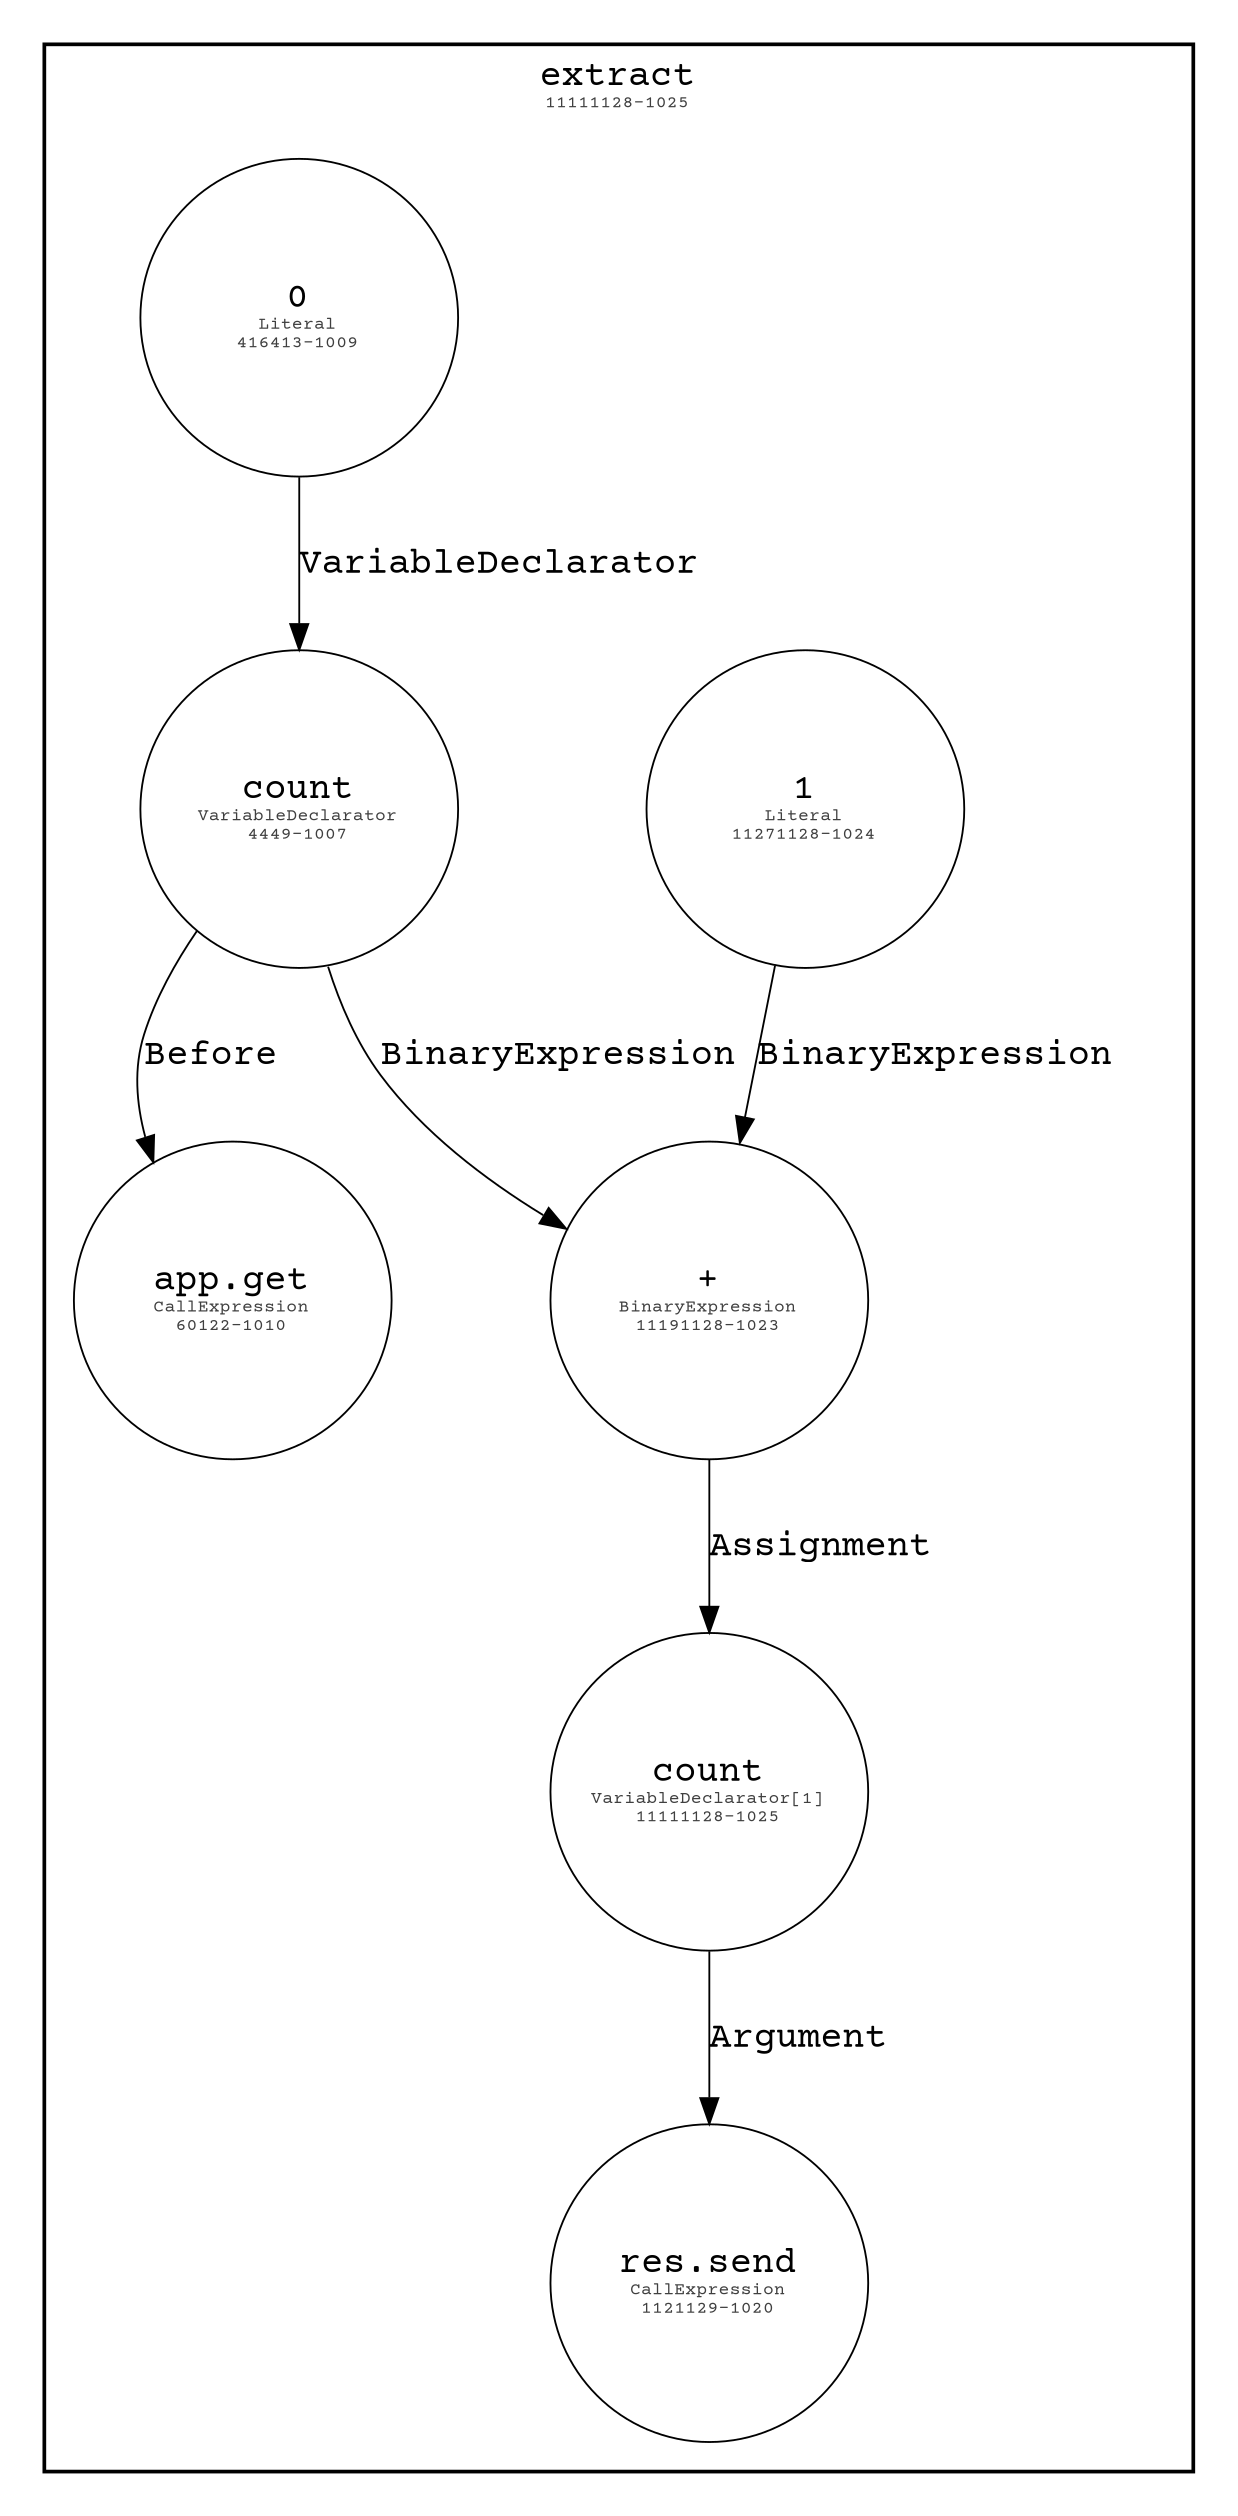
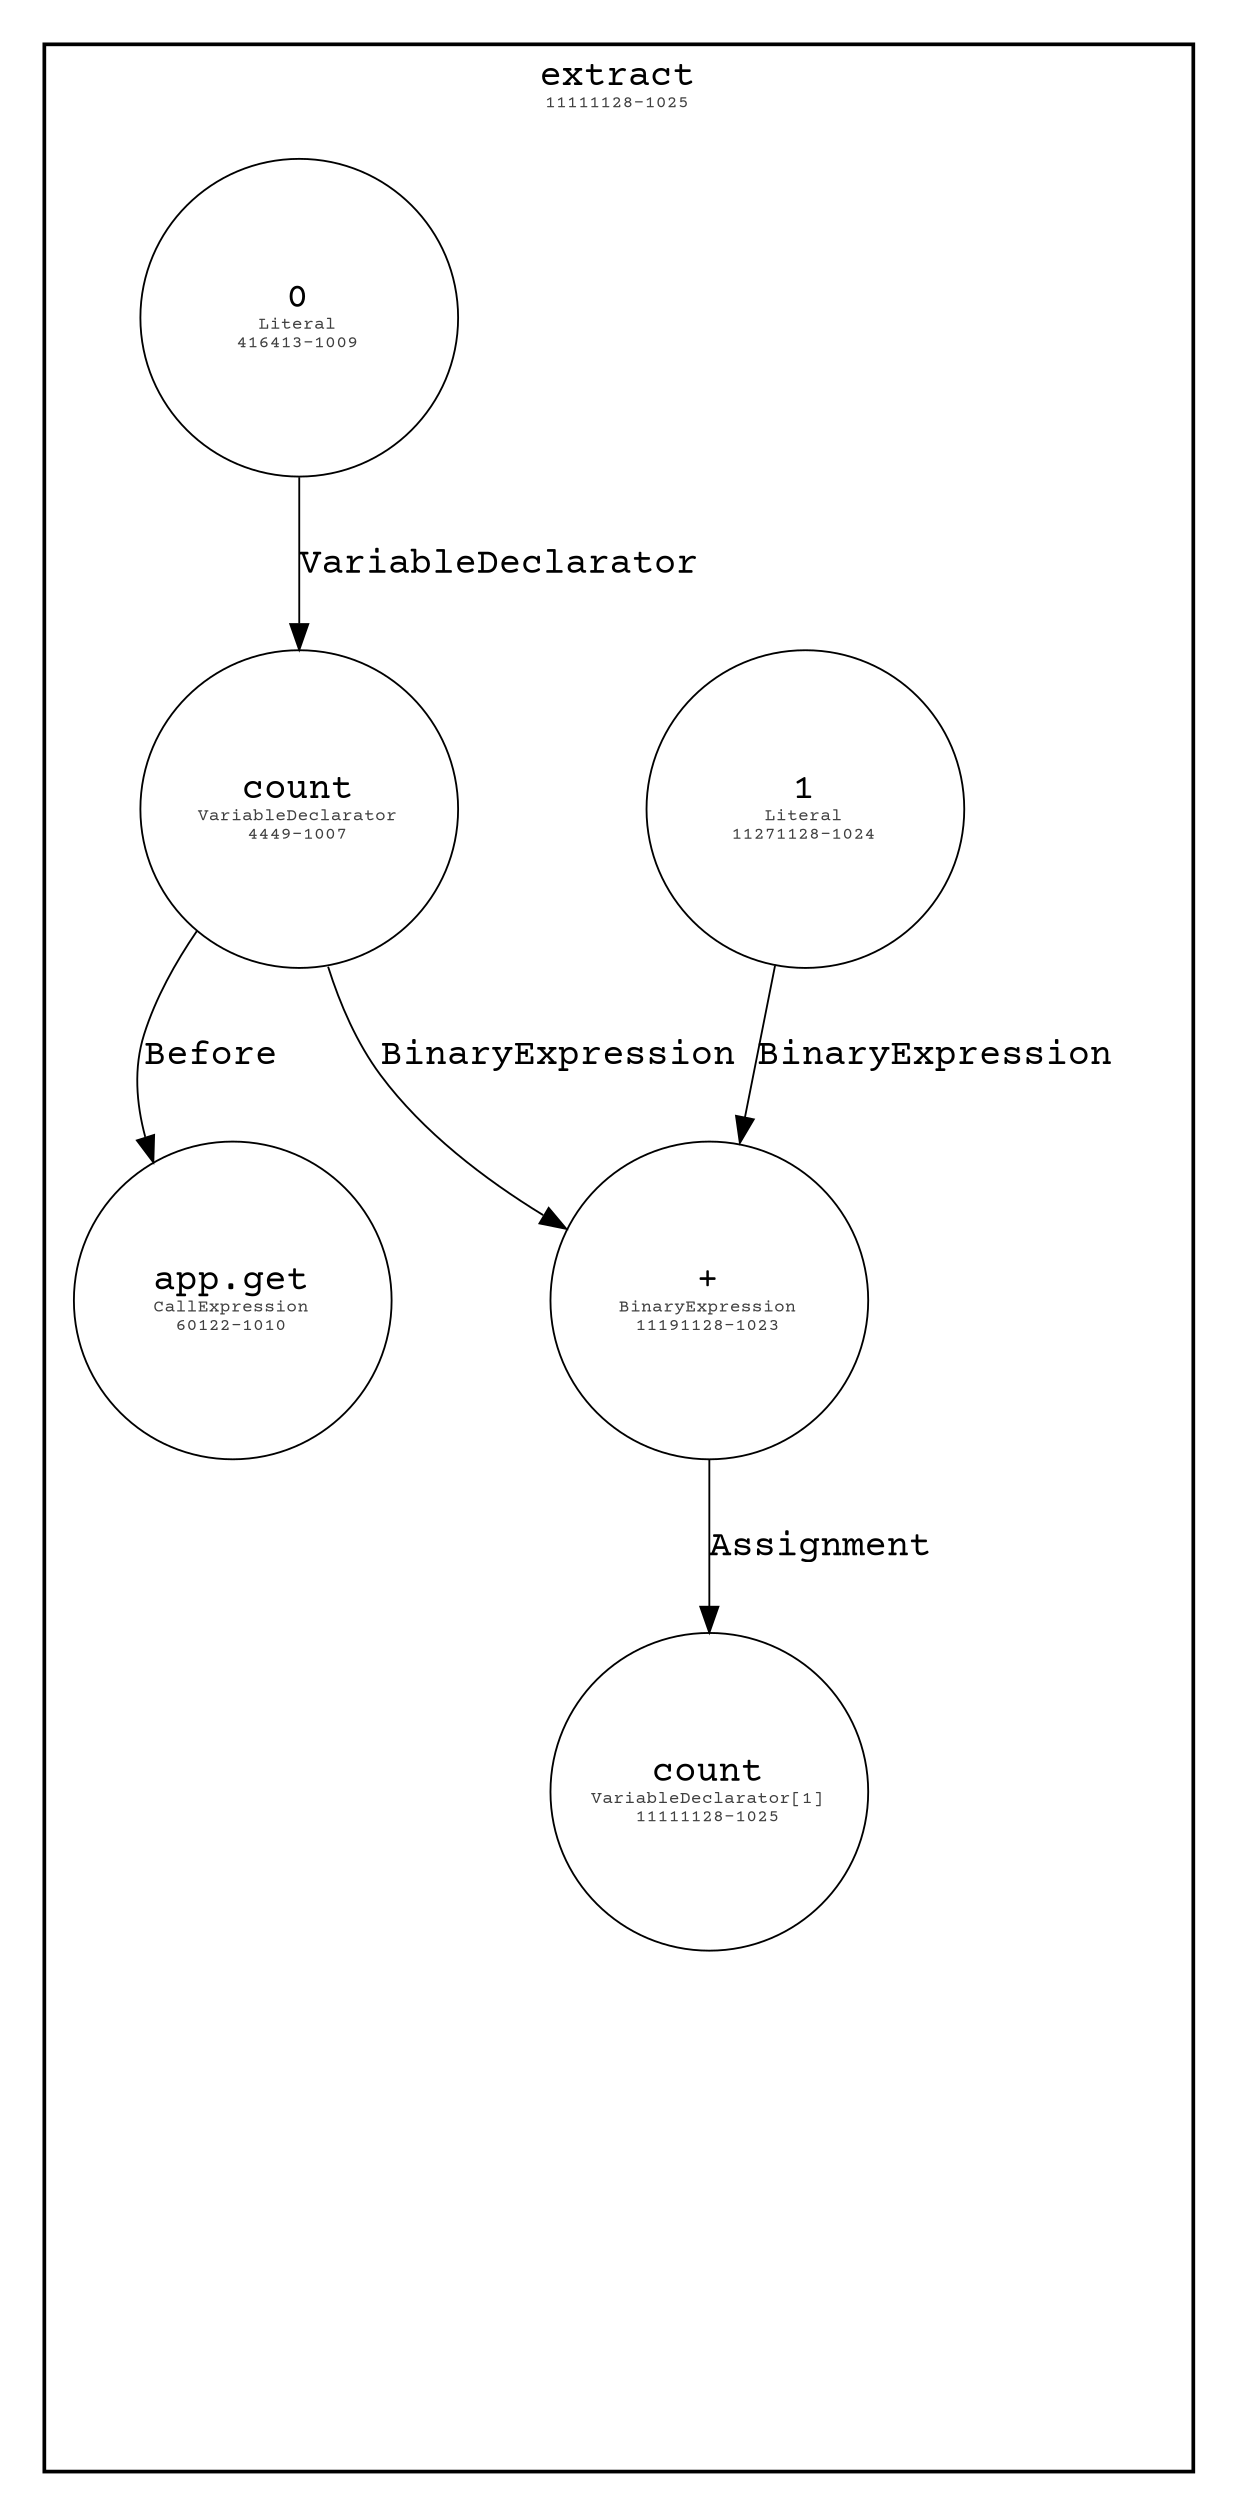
(709, 2283) -> none
